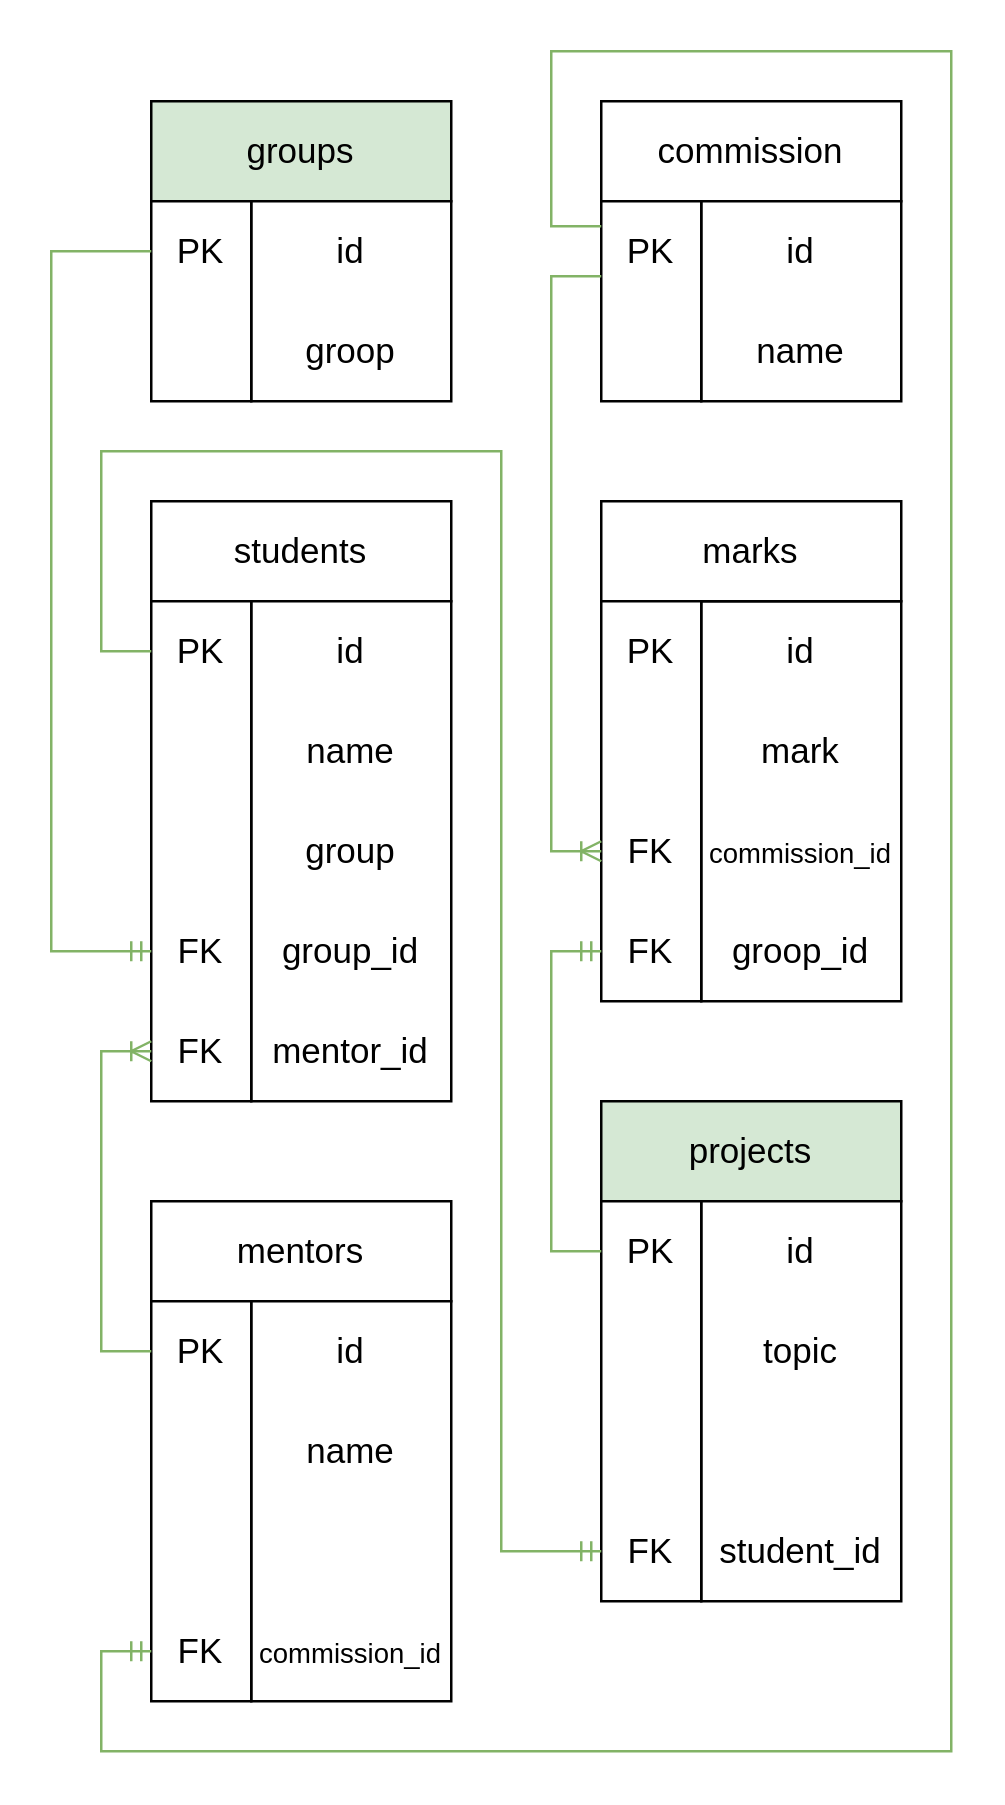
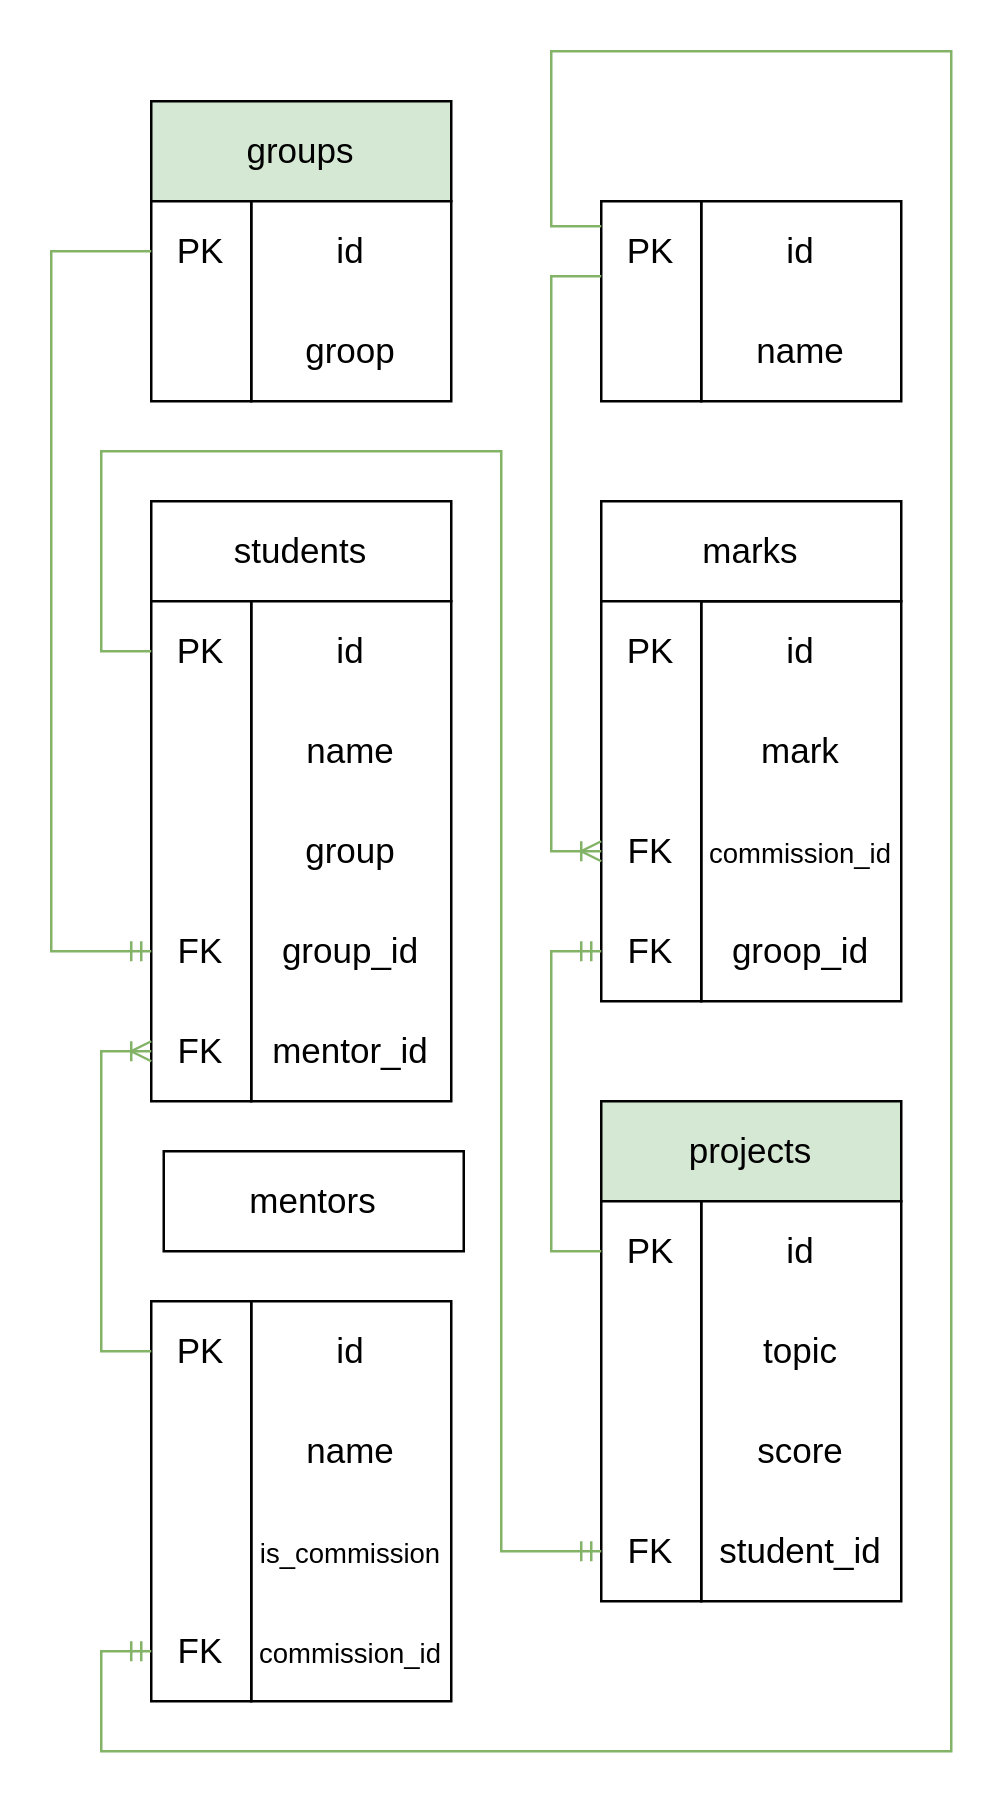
(751, 151) -> none
(301, 1251) -> (314, 1201)
none -> (801, 1451)
none -> (351, 1551)
